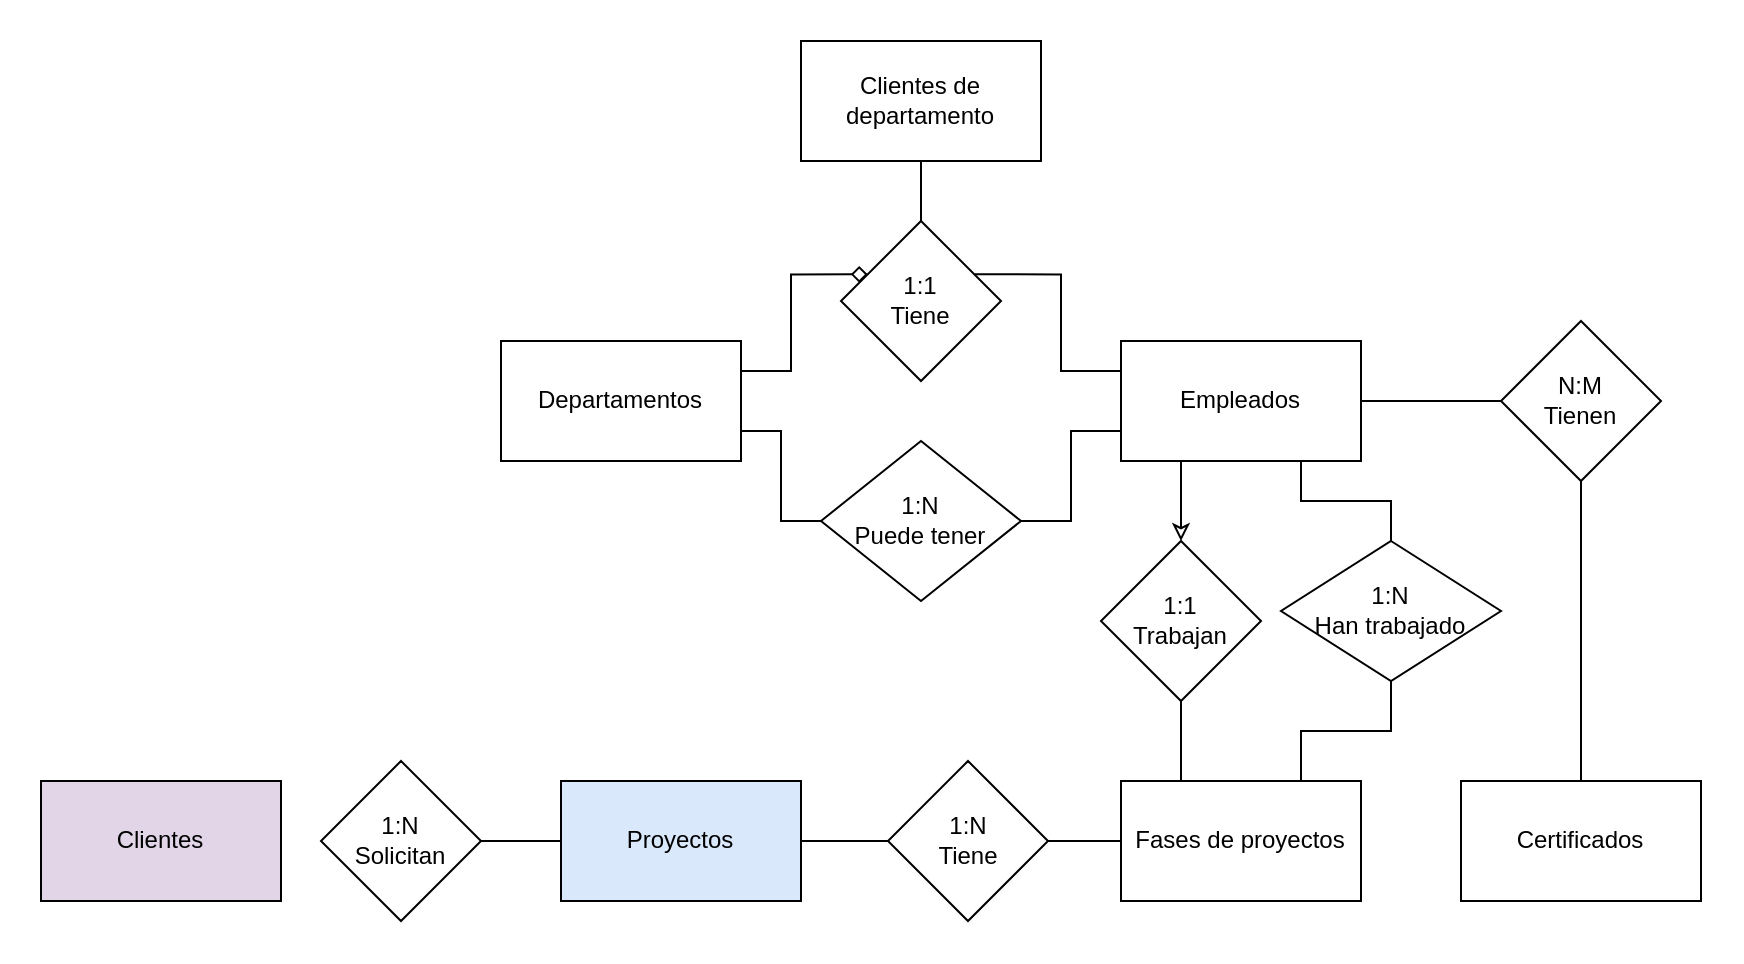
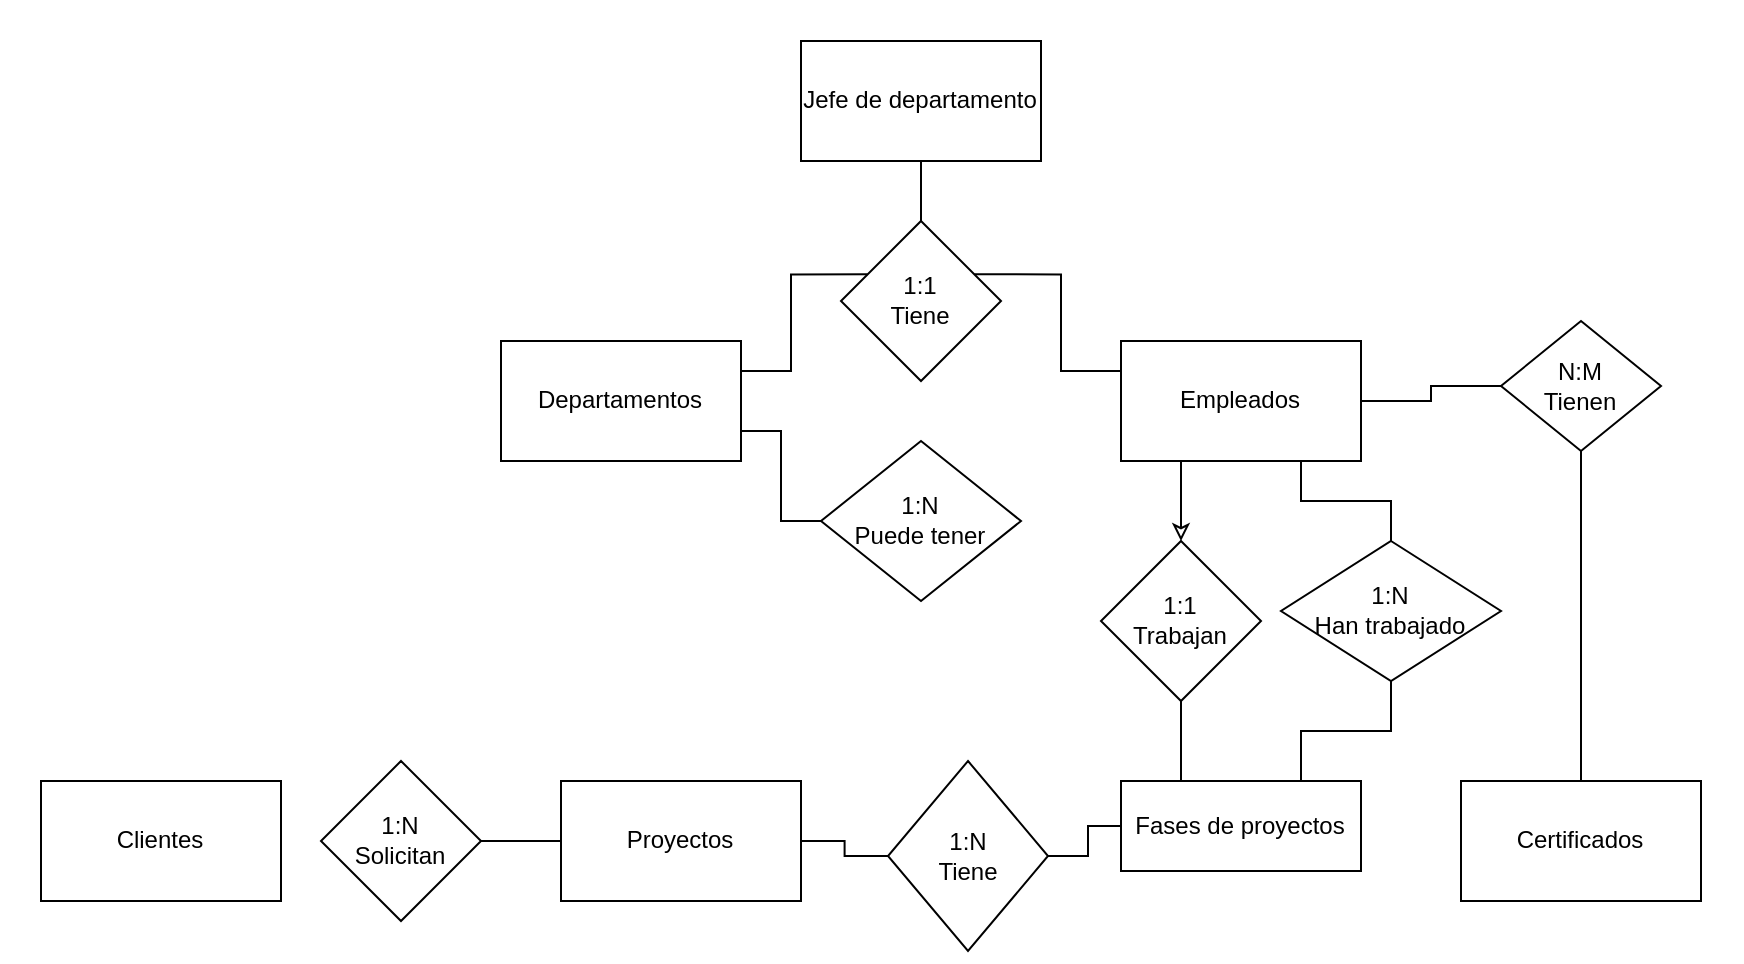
(921, 101) -> (921, 101)
(851, 274) -> (858, 274)
(1581, 401) -> (1581, 386)
(1071, 476) -> none
(161, 841) -> (161, 841)
(681, 841) -> (681, 841)
(968, 841) -> (968, 856)
(1241, 841) -> (1241, 826)
